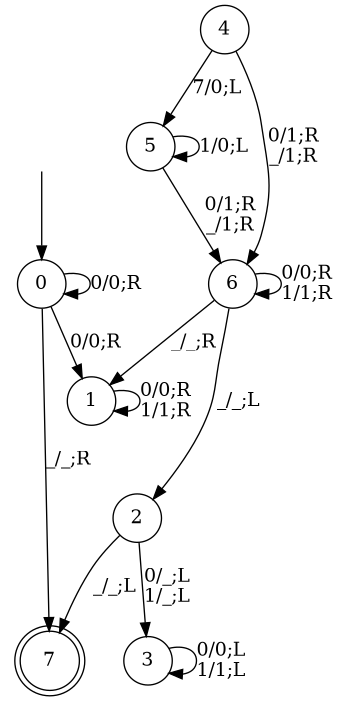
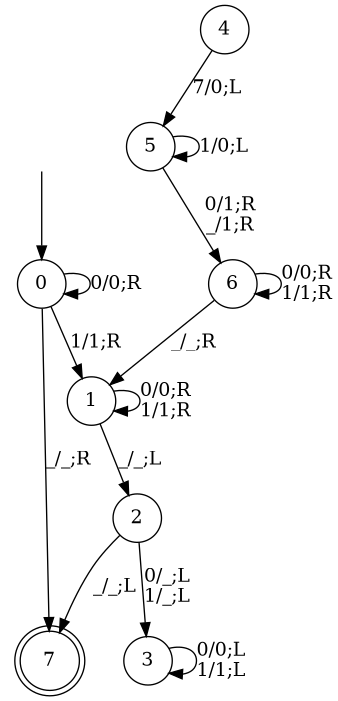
(265, 150) -> none
(96, 343) -> (96, 343)
(211, 405) -> (112, 453)
